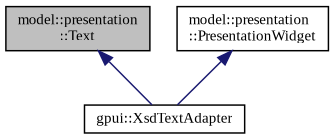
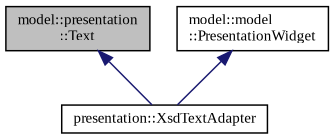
(253, 29) -> (253, 29)
(165, 119) -> (165, 119)
